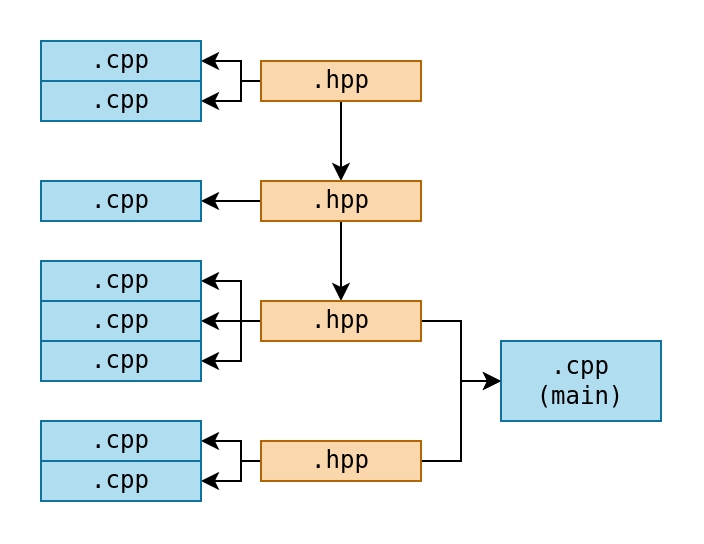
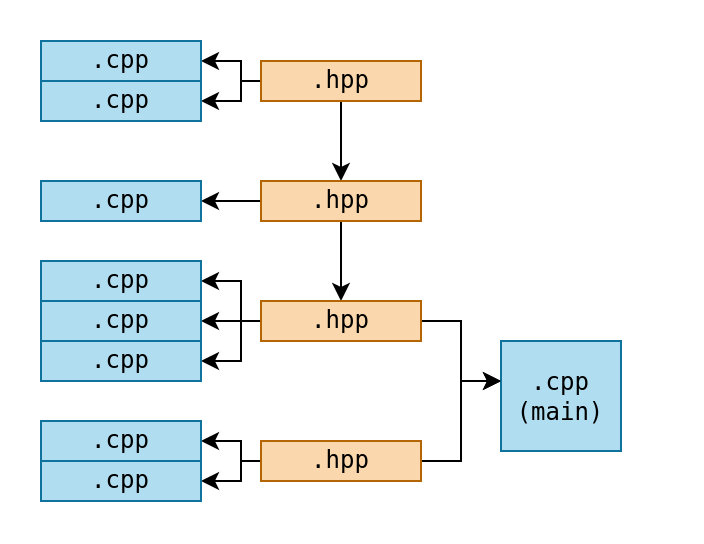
(581, 381) -> (561, 396)
